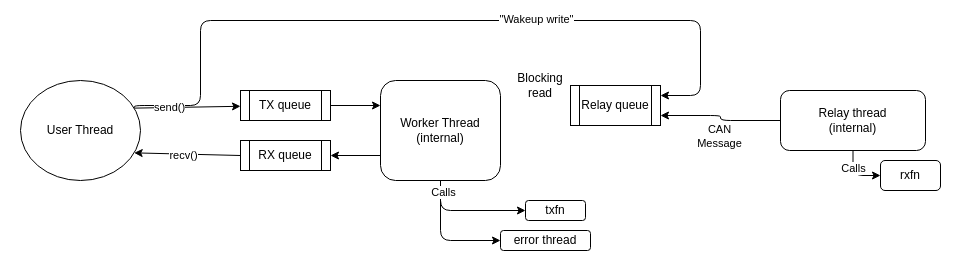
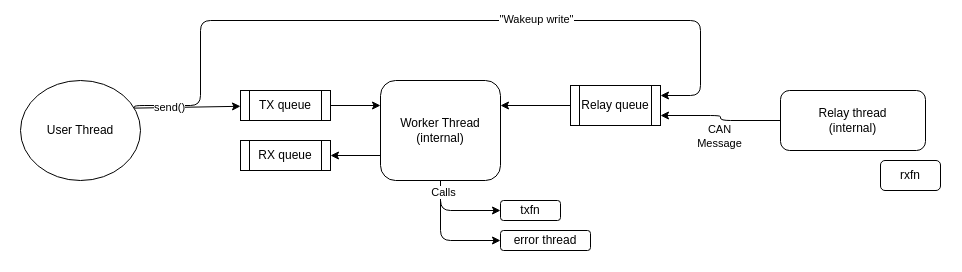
(541, 86) -> none
none -> (539, 106)
(191, 154) -> none
(854, 171) -> none
(556, 211) -> (531, 211)
